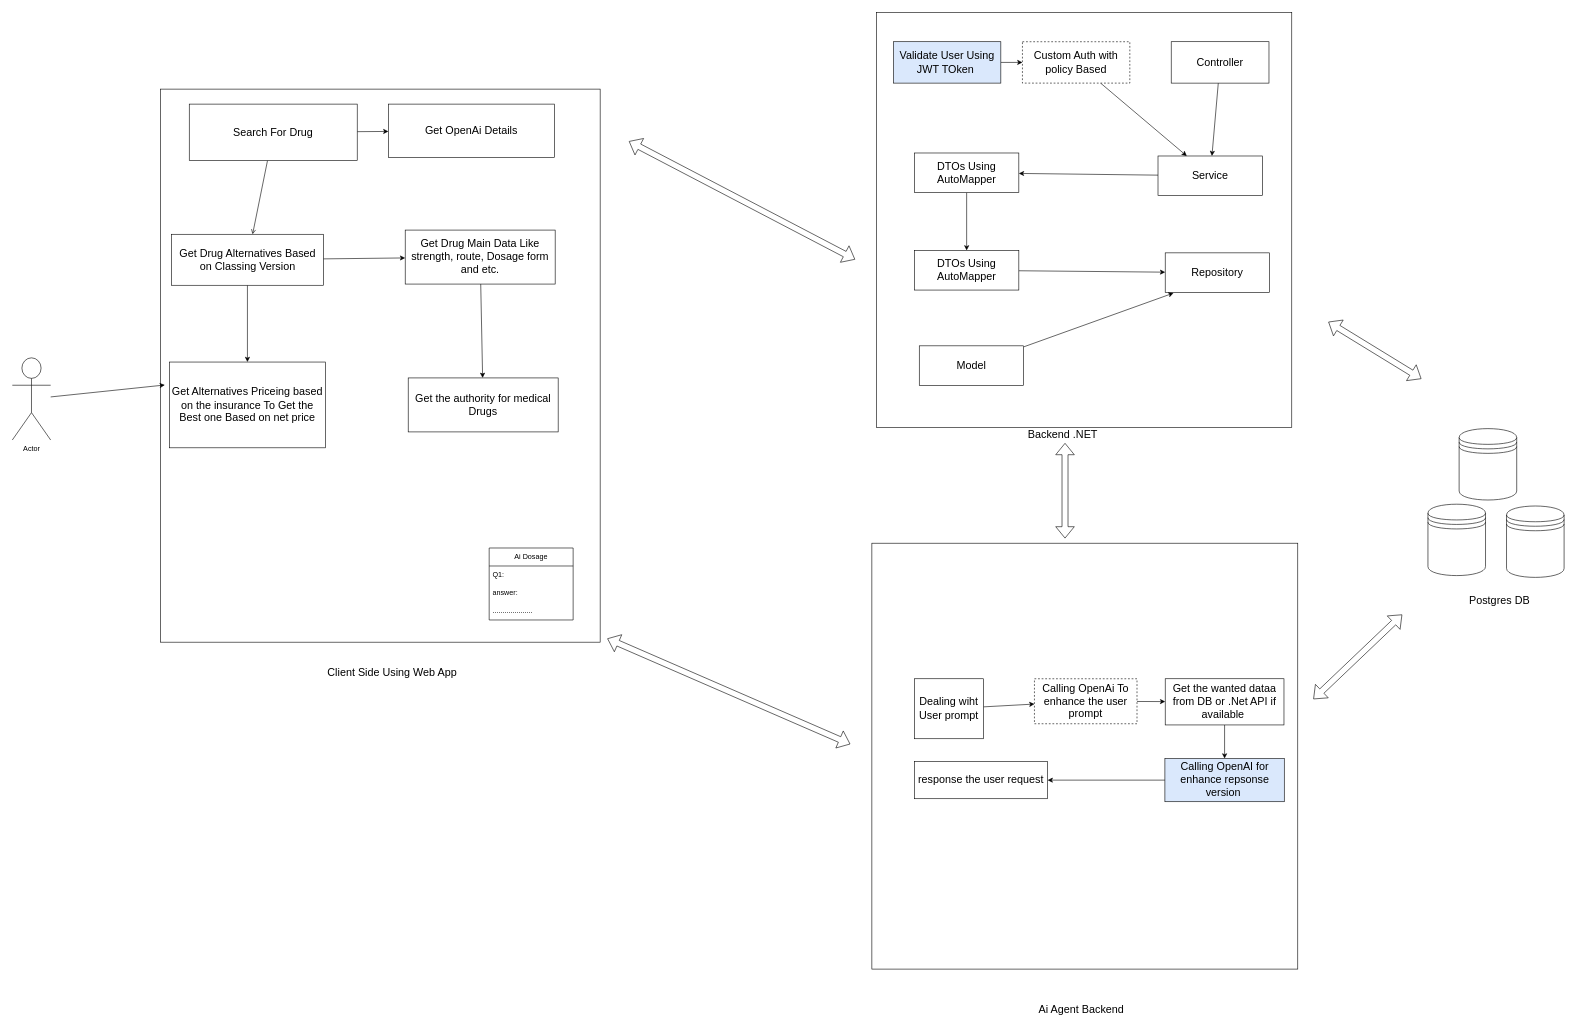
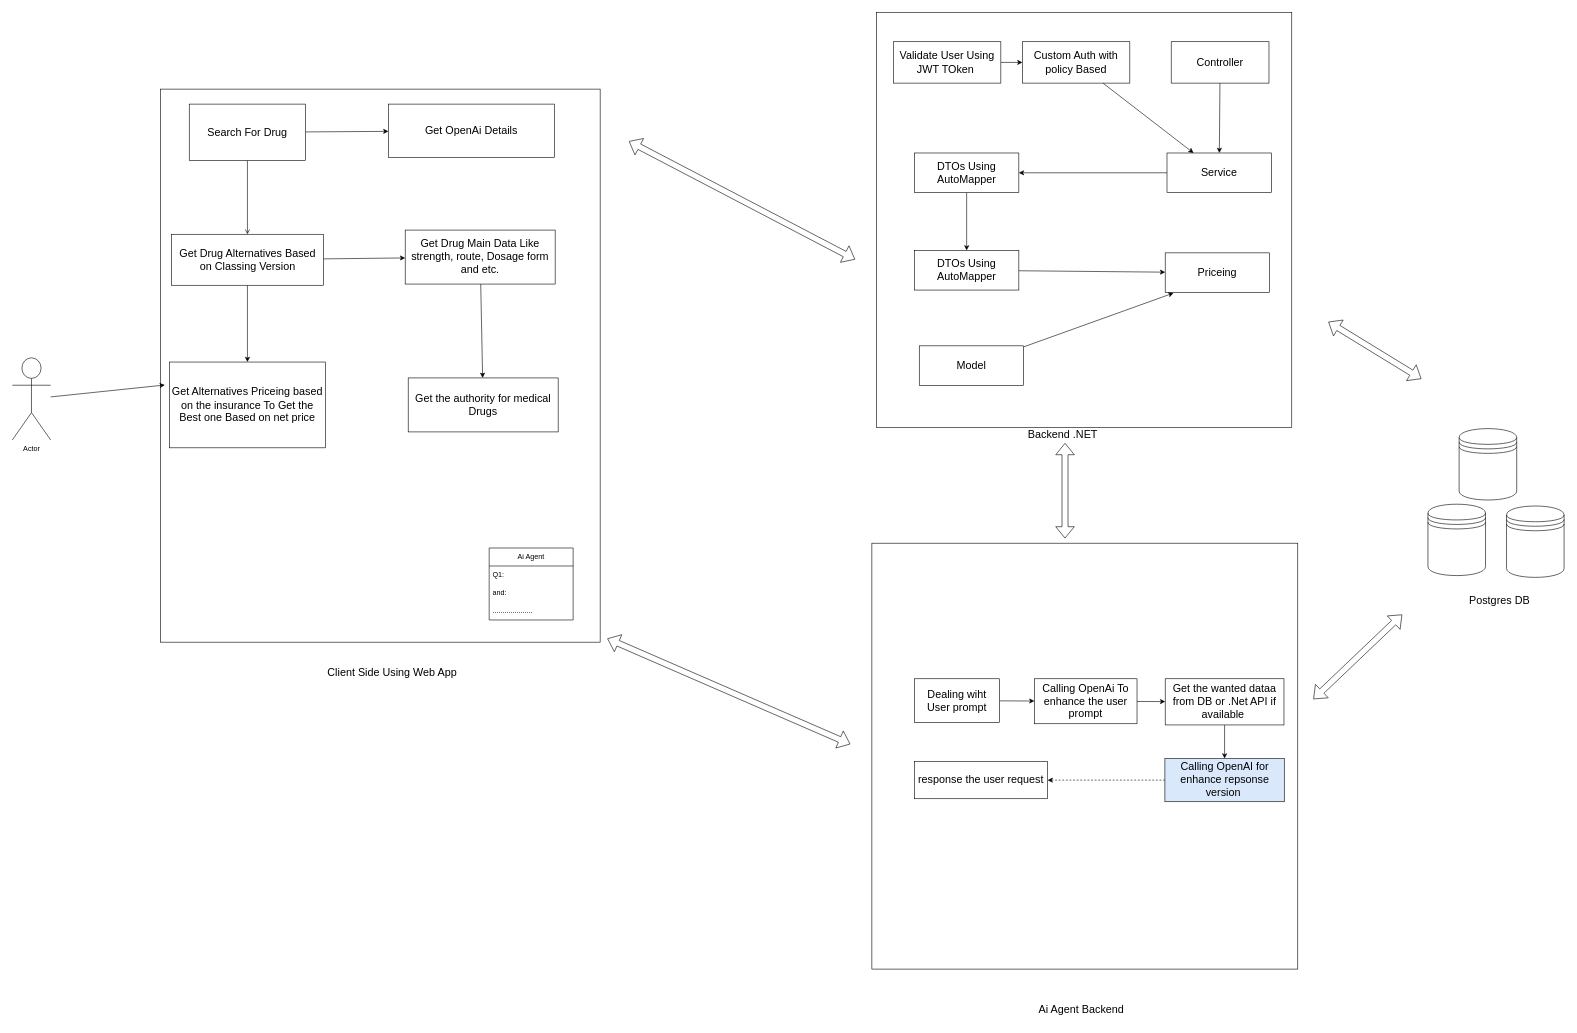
(947, 62) -> (947, 62)
(1076, 62) -> (1076, 62)
(273, 132) -> (248, 132)
(1211, 176) -> (1220, 173)
(1218, 273) -> (1218, 273)
(531, 557) -> (531, 557)
(506, 593) -> (500, 593)
(1086, 701) -> (1086, 701)
(949, 709) -> (957, 701)
(1108, 780) -> (1108, 780)
